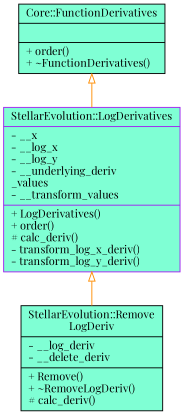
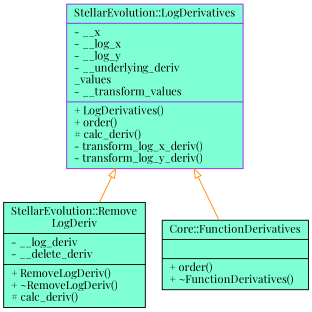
(92, 95) -> (209, 199)
(56, 377) -> (61, 274)
